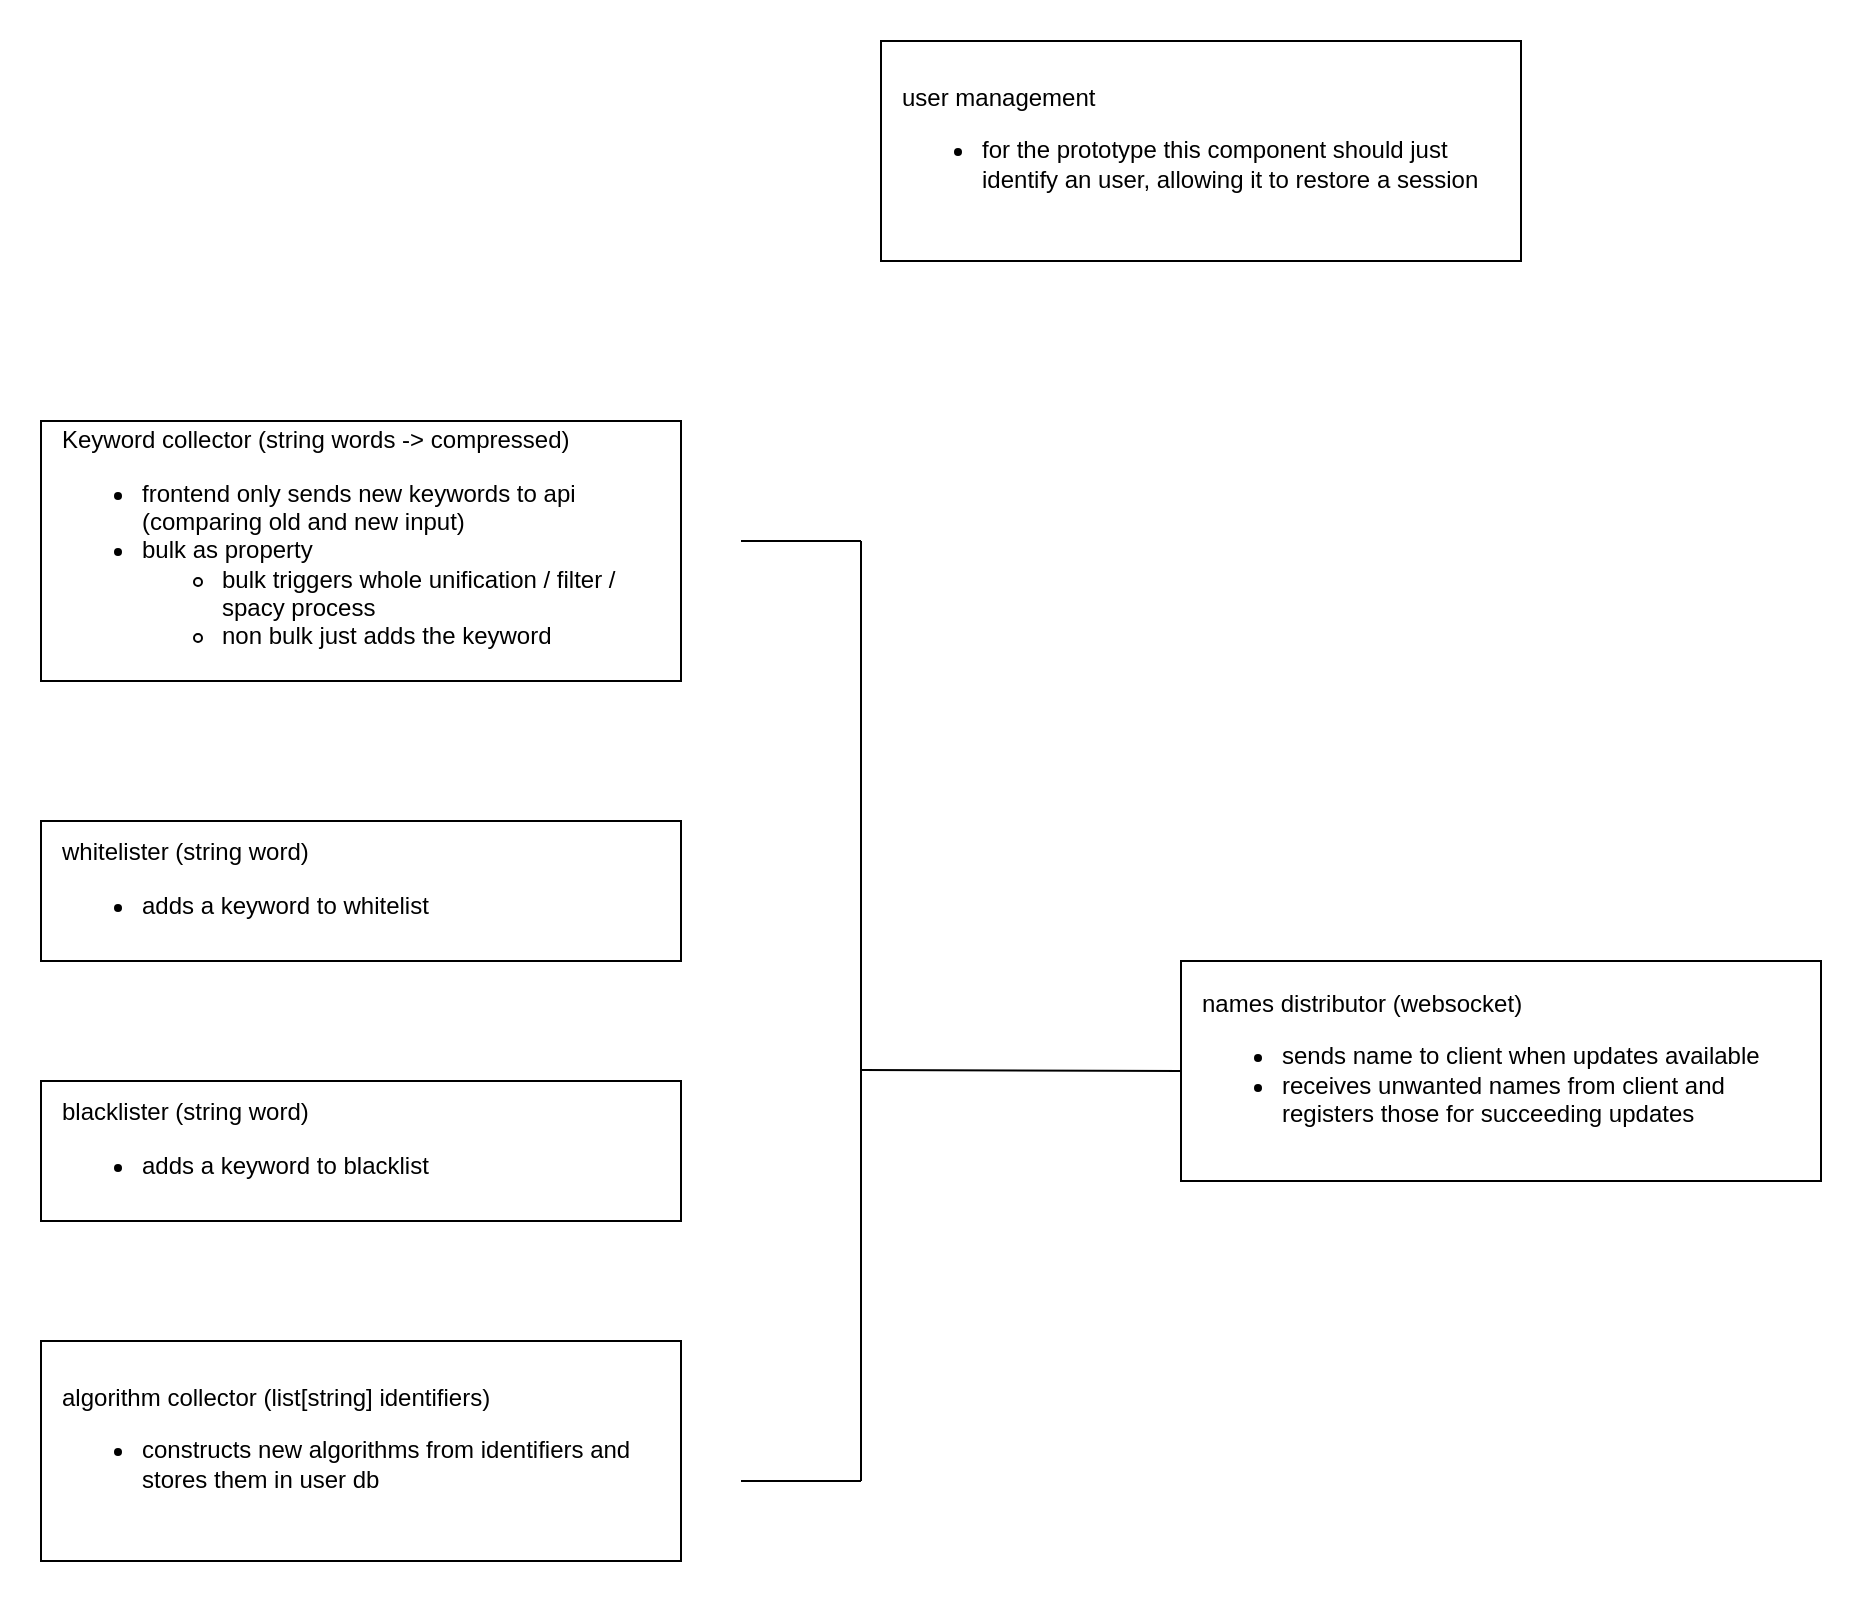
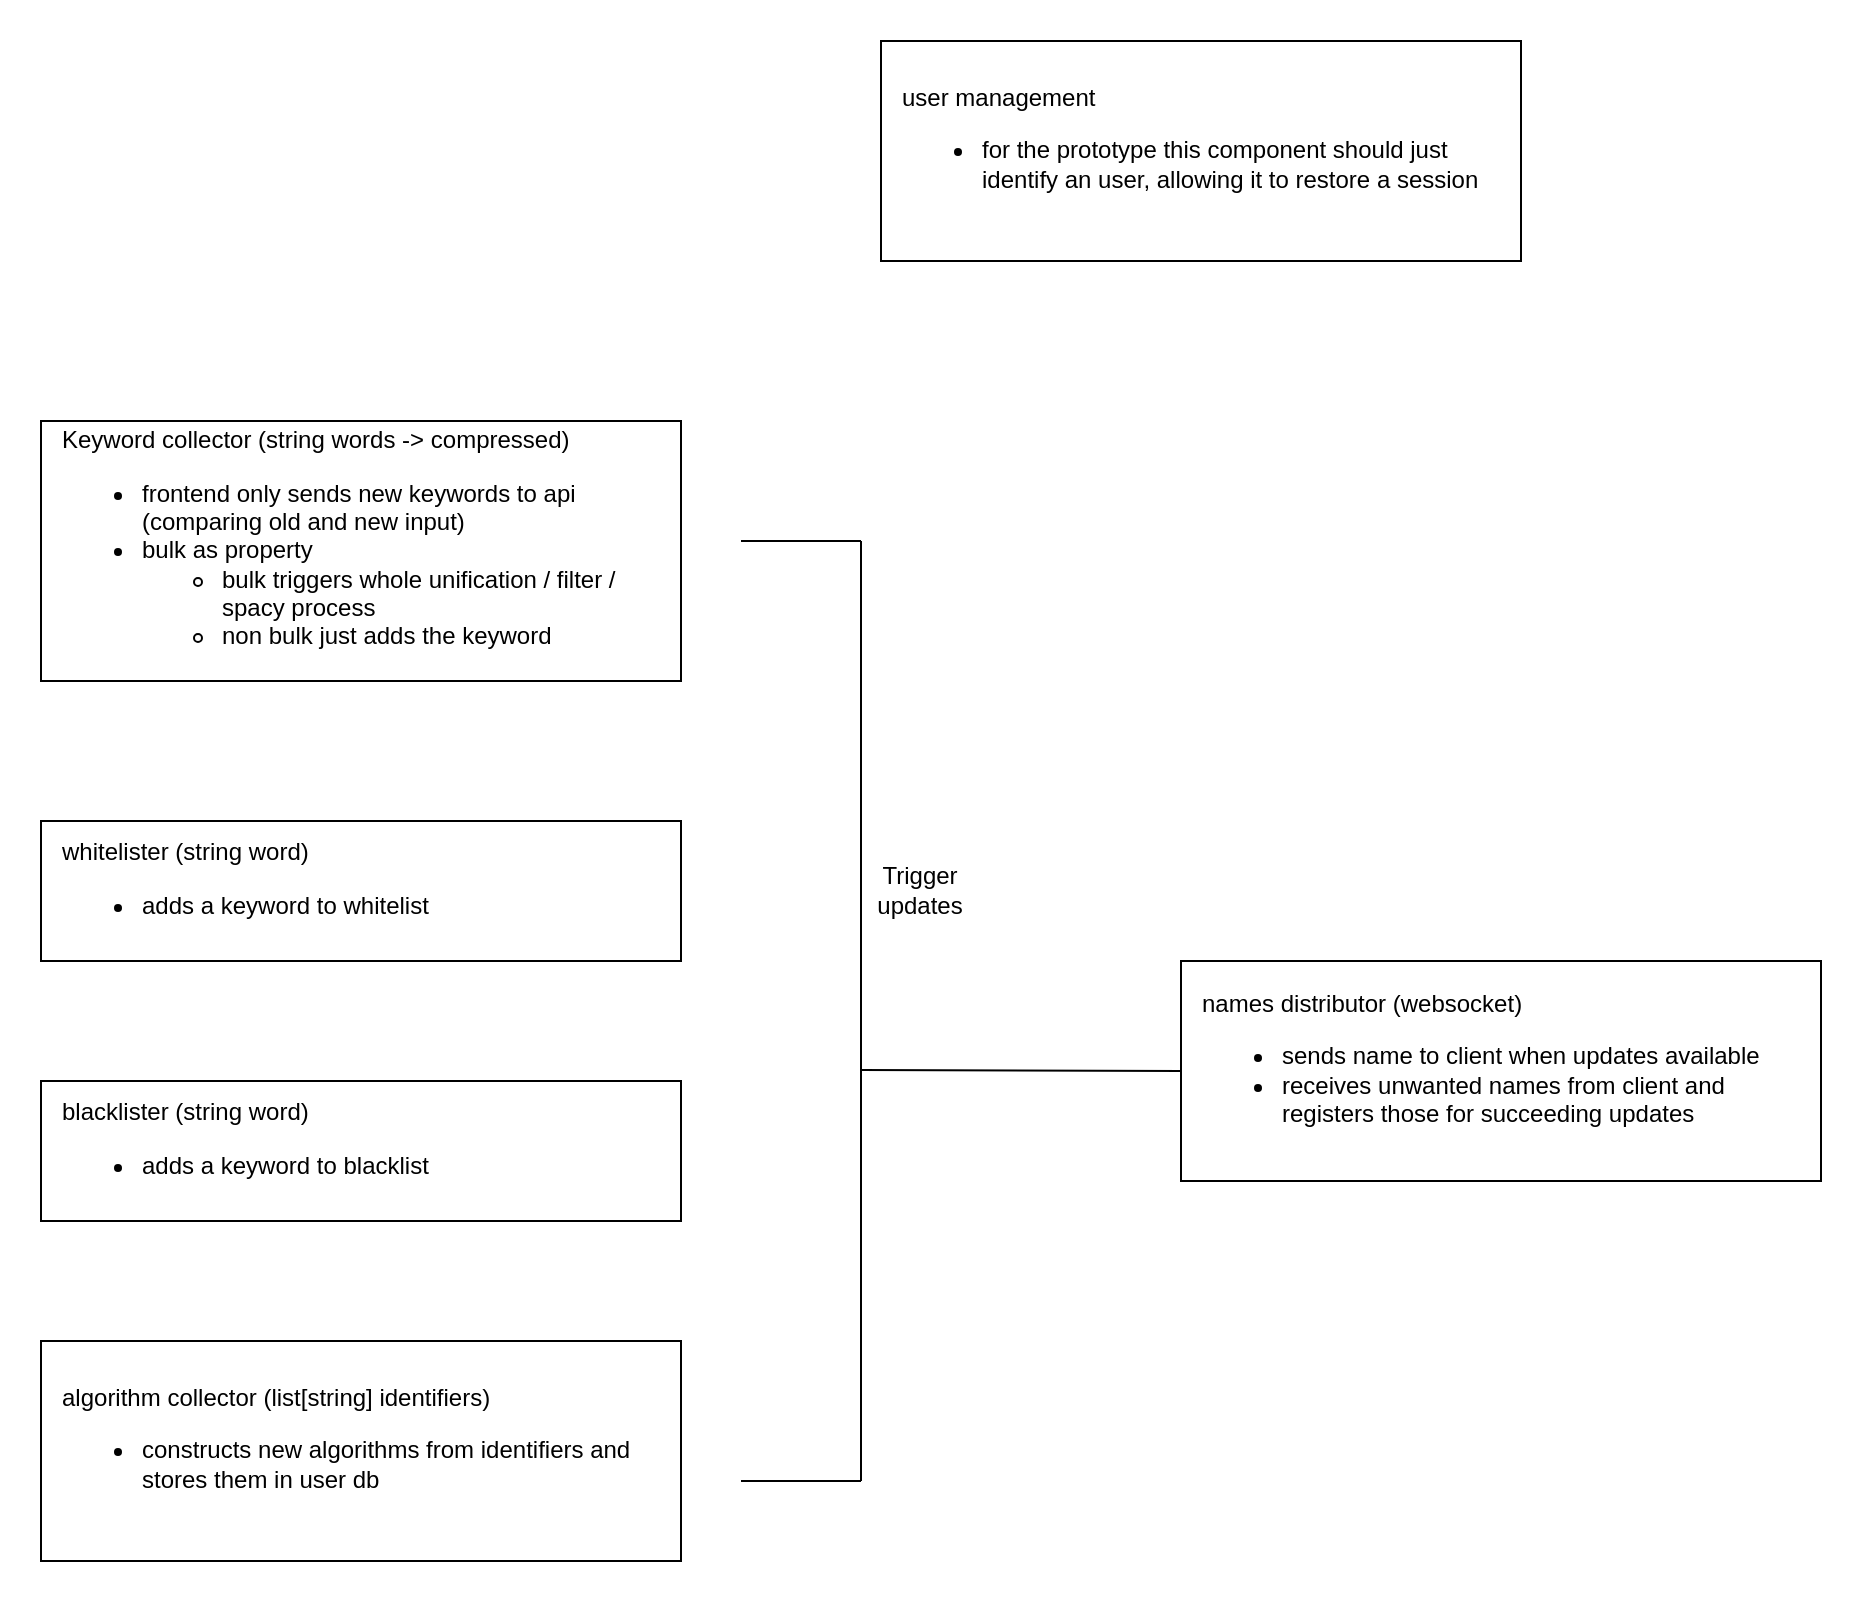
none -> (921, 891)
